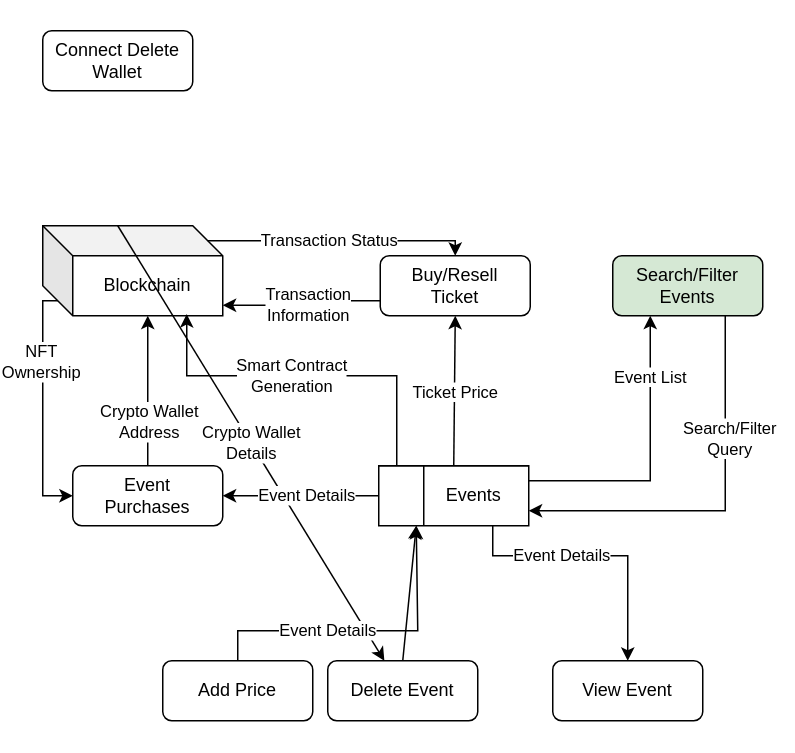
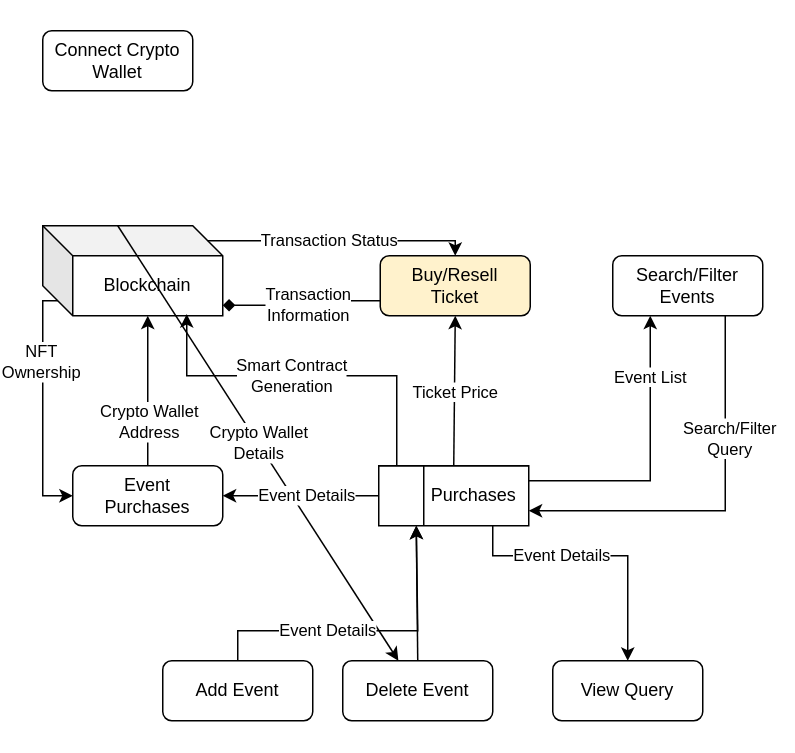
(118, 61) -> (118, 61)
(455, 286) -> (455, 286)
(688, 286) -> (688, 286)
(234, 305) -> (235, 305)
(474, 496) -> (474, 496)
(238, 691) -> (238, 691)
(403, 691) -> (418, 691)
(628, 691) -> (628, 691)
